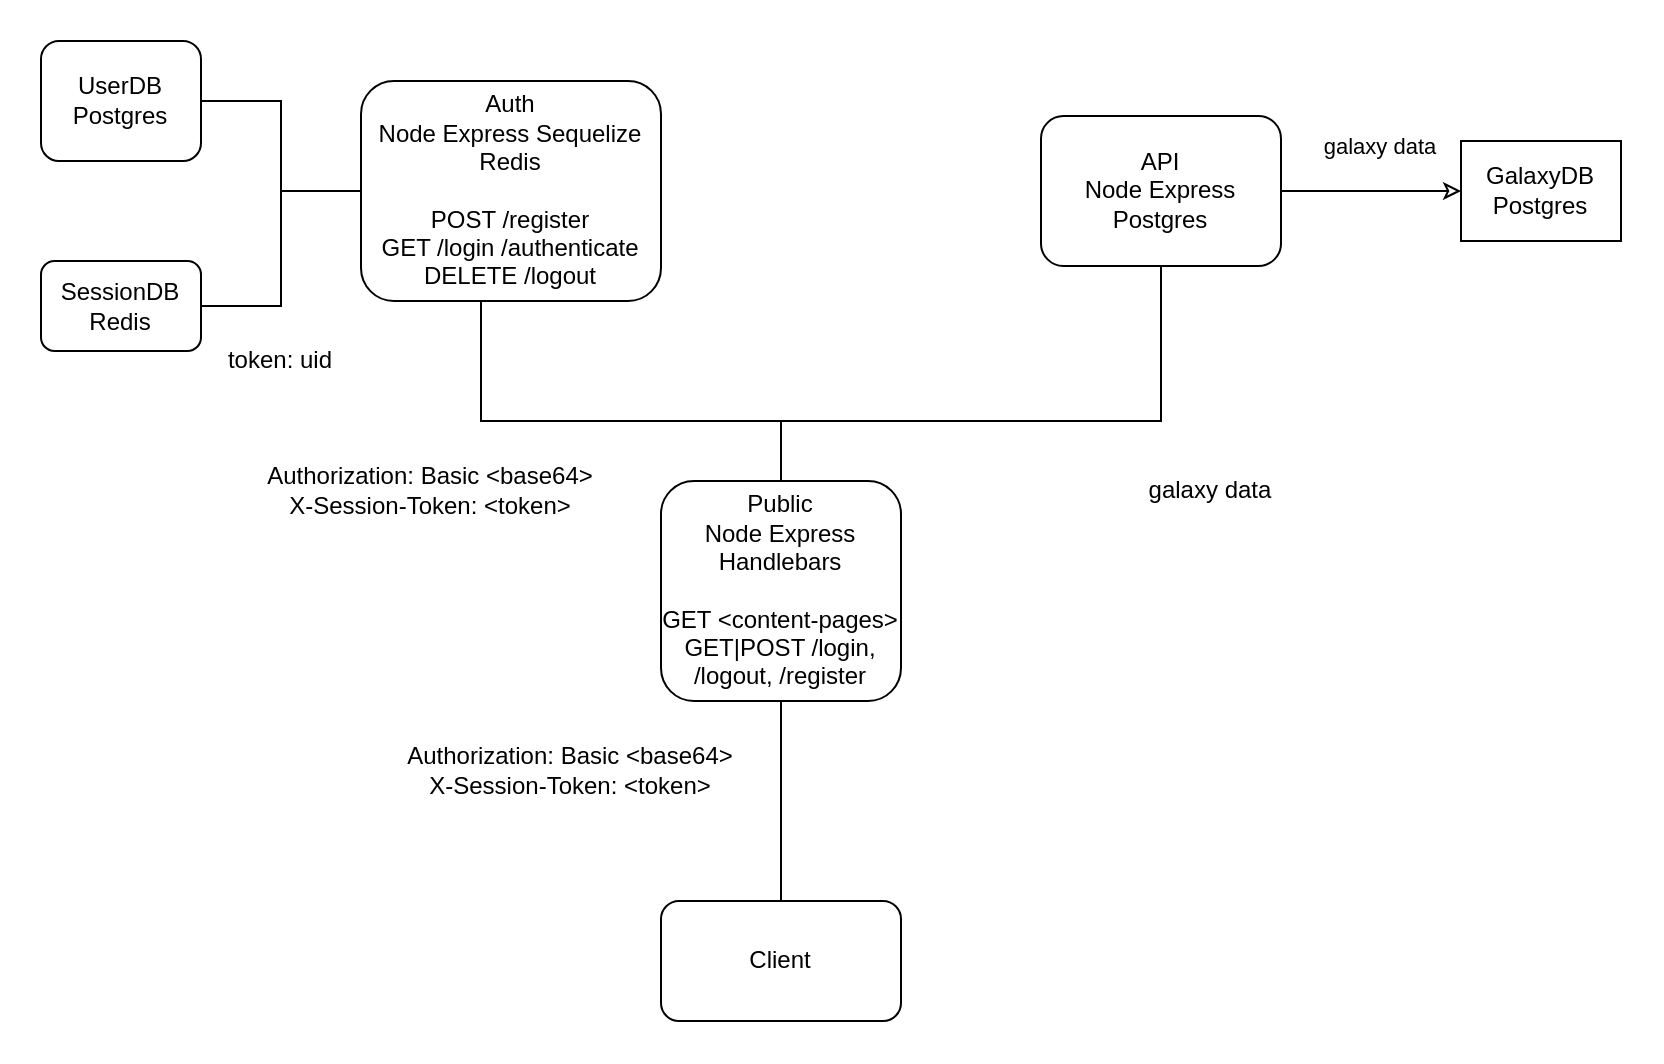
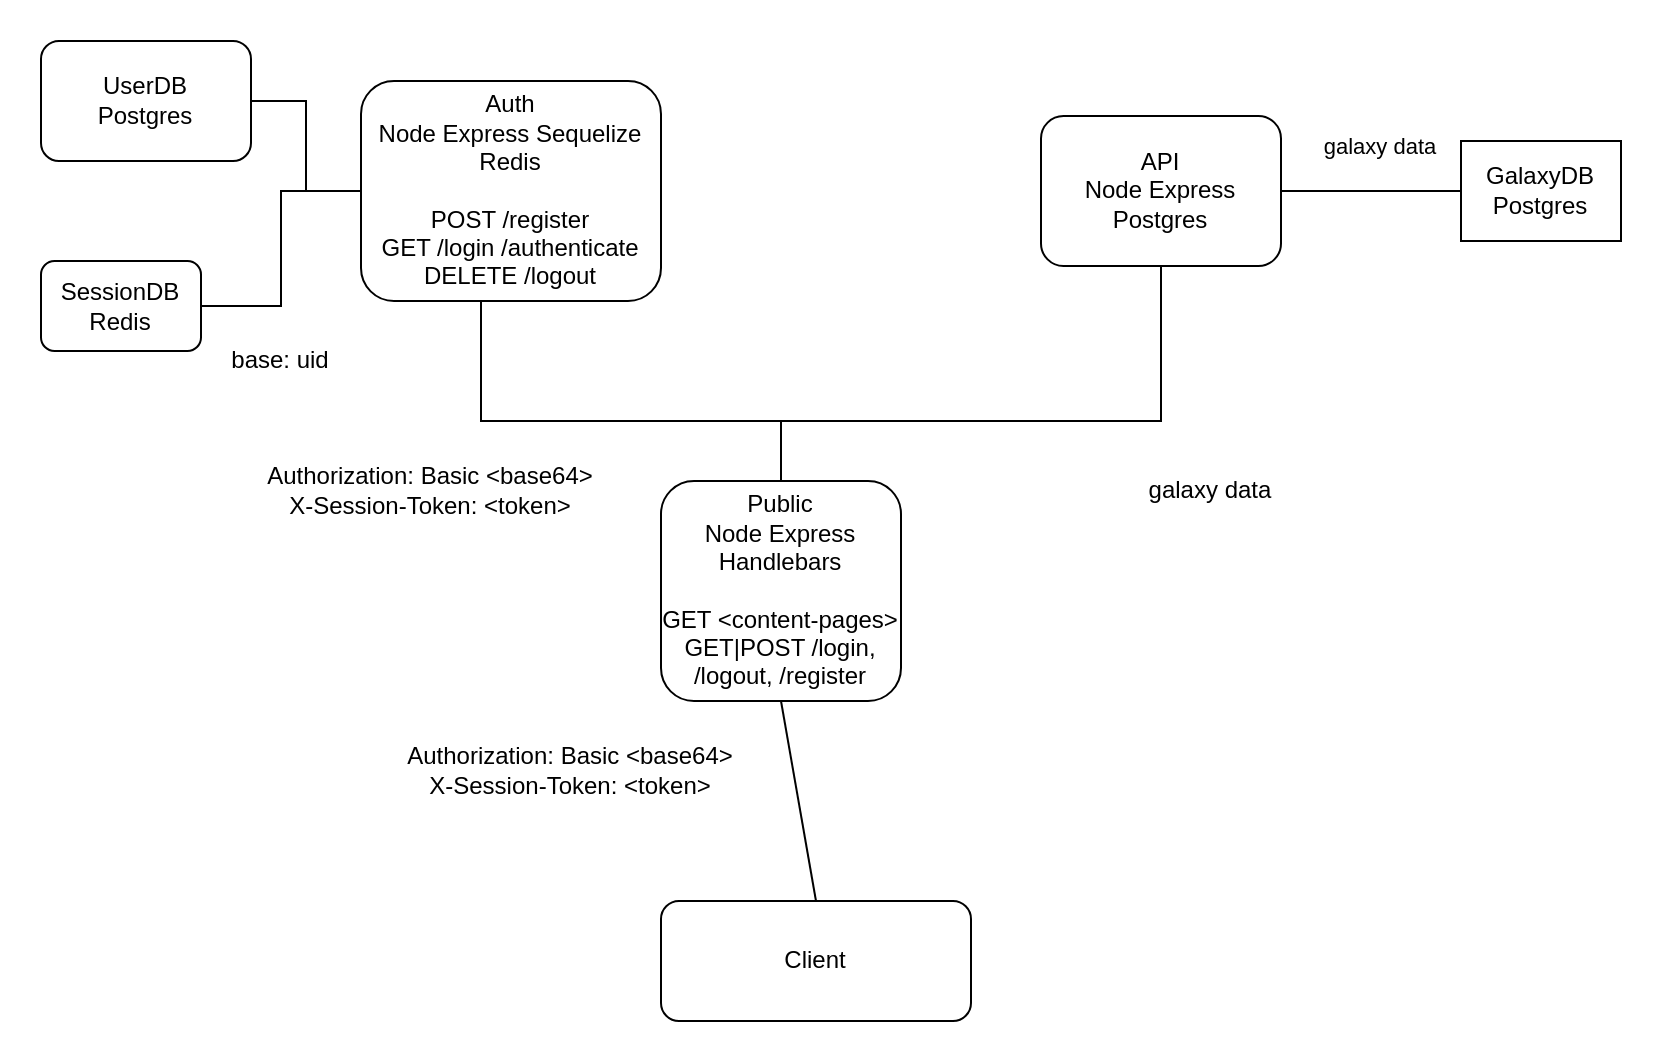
(121, 101) -> (146, 101)
(1446, 191) -> (1451, 191)
(281, 361) -> (281, 361)
(781, 961) -> (816, 961)
